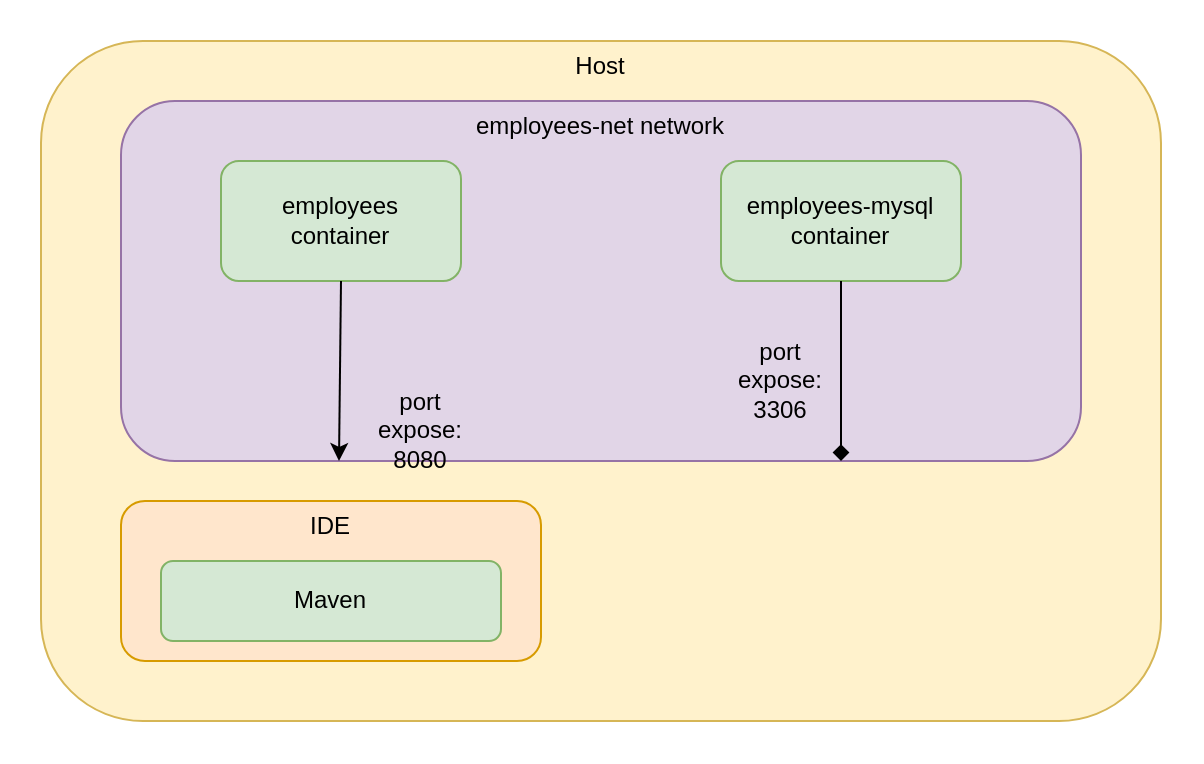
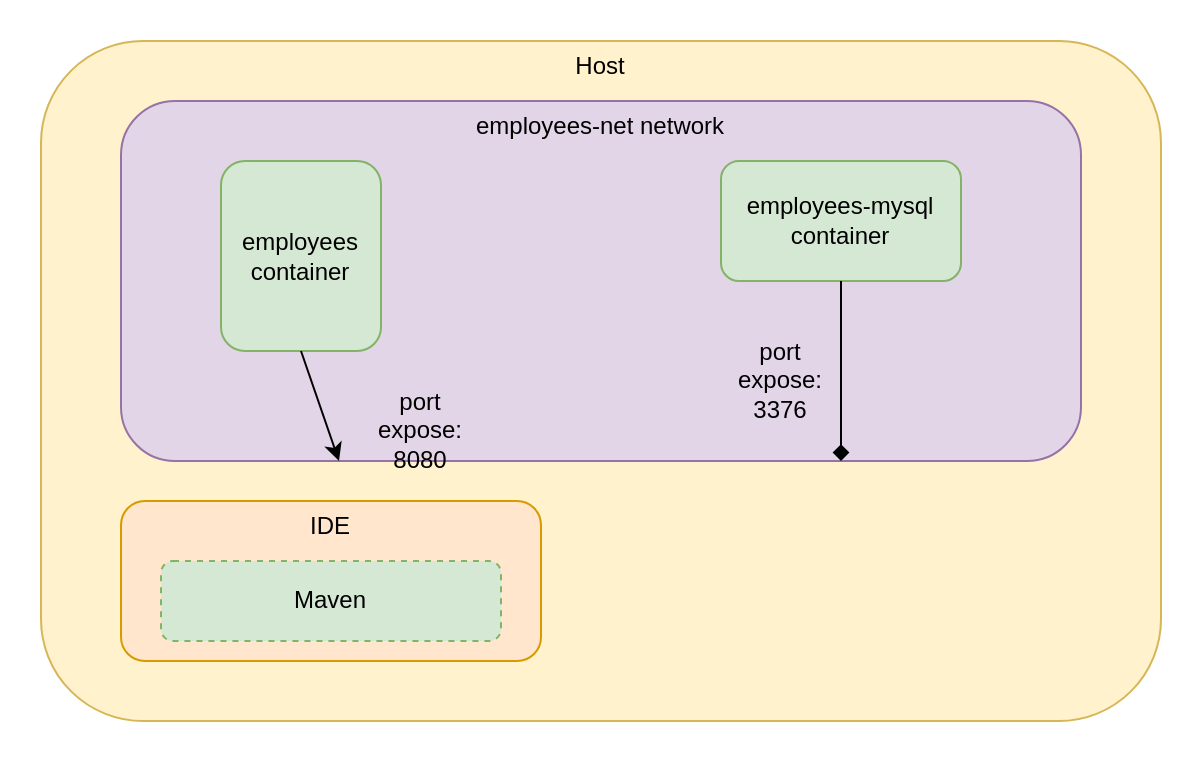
(341, 221) -> (301, 256)
(781, 381) -> (781, 381)
(331, 601) -> (331, 601)
